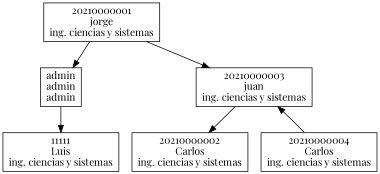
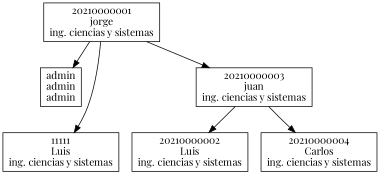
(61, 116) -> (94, 85)
(294, 122) -> (279, 117)
(190, 152) -> (190, 152)
